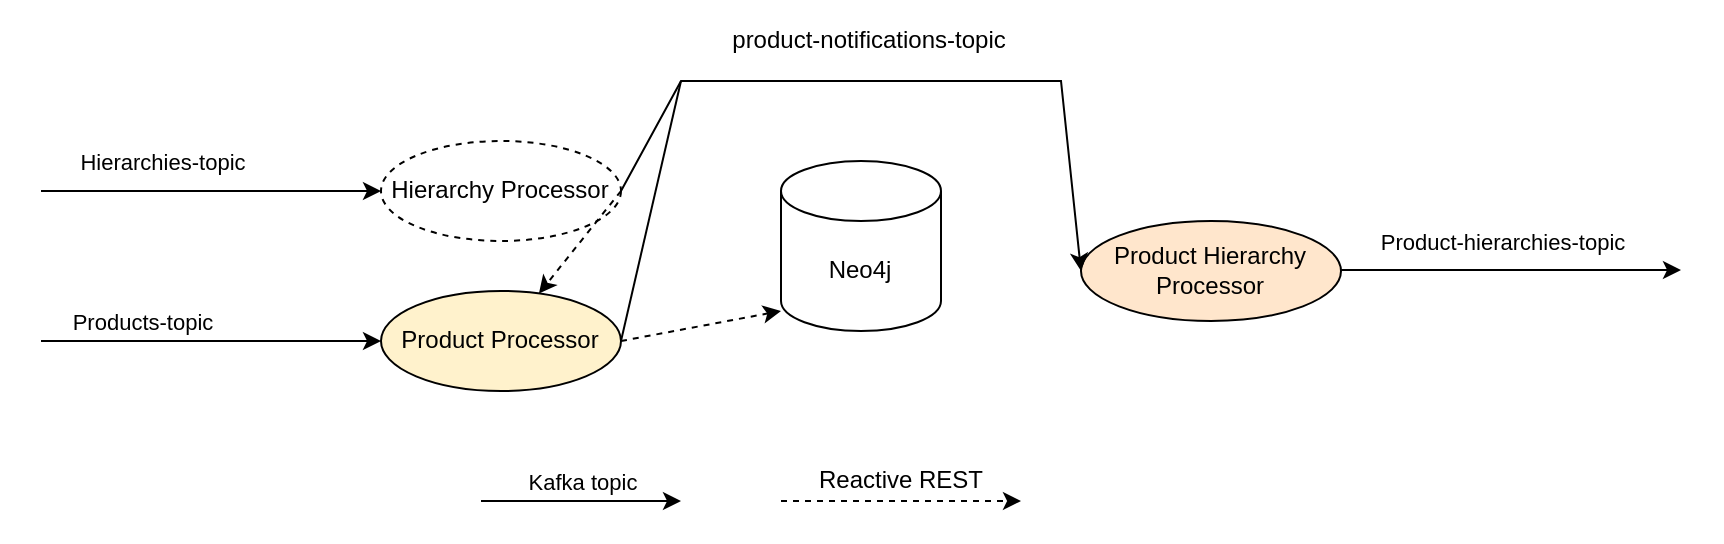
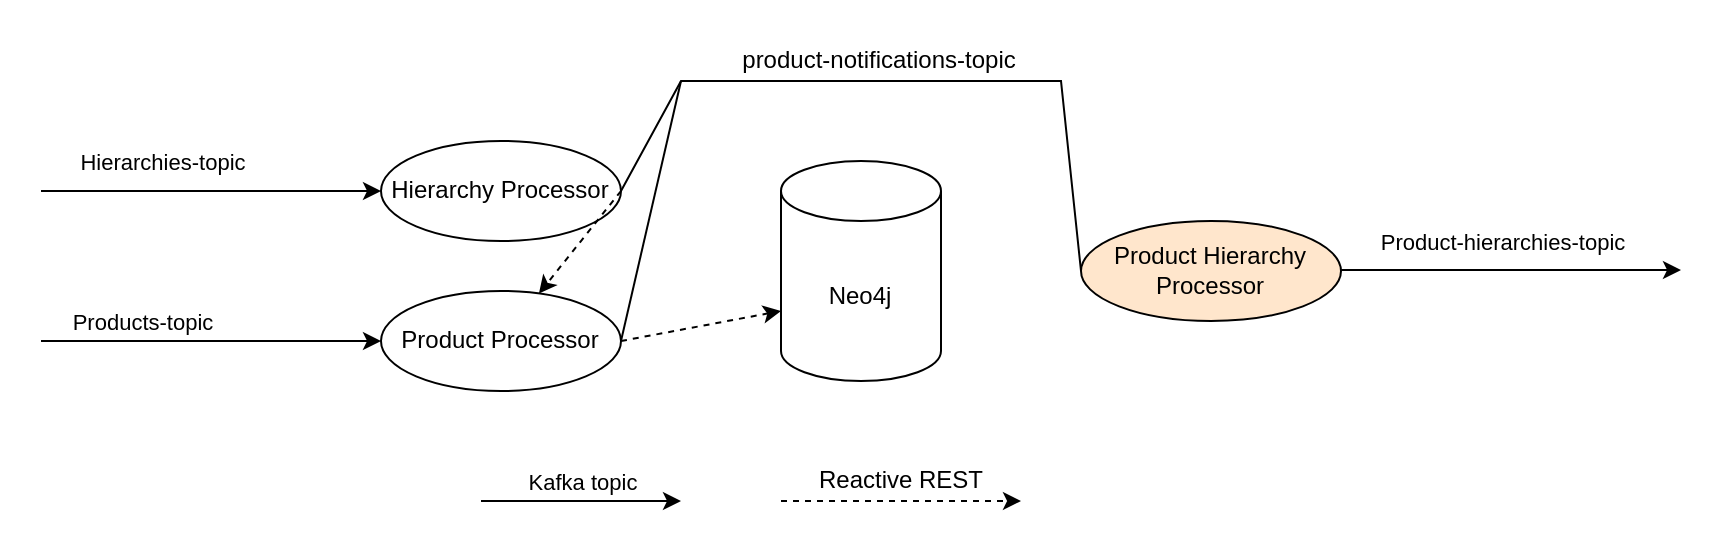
(869, 41) -> (879, 61)
(501, 191) -> (501, 191)
(861, 246) -> (861, 271)
(1079, 256) -> (1080, 261)
(501, 341) -> (501, 341)
